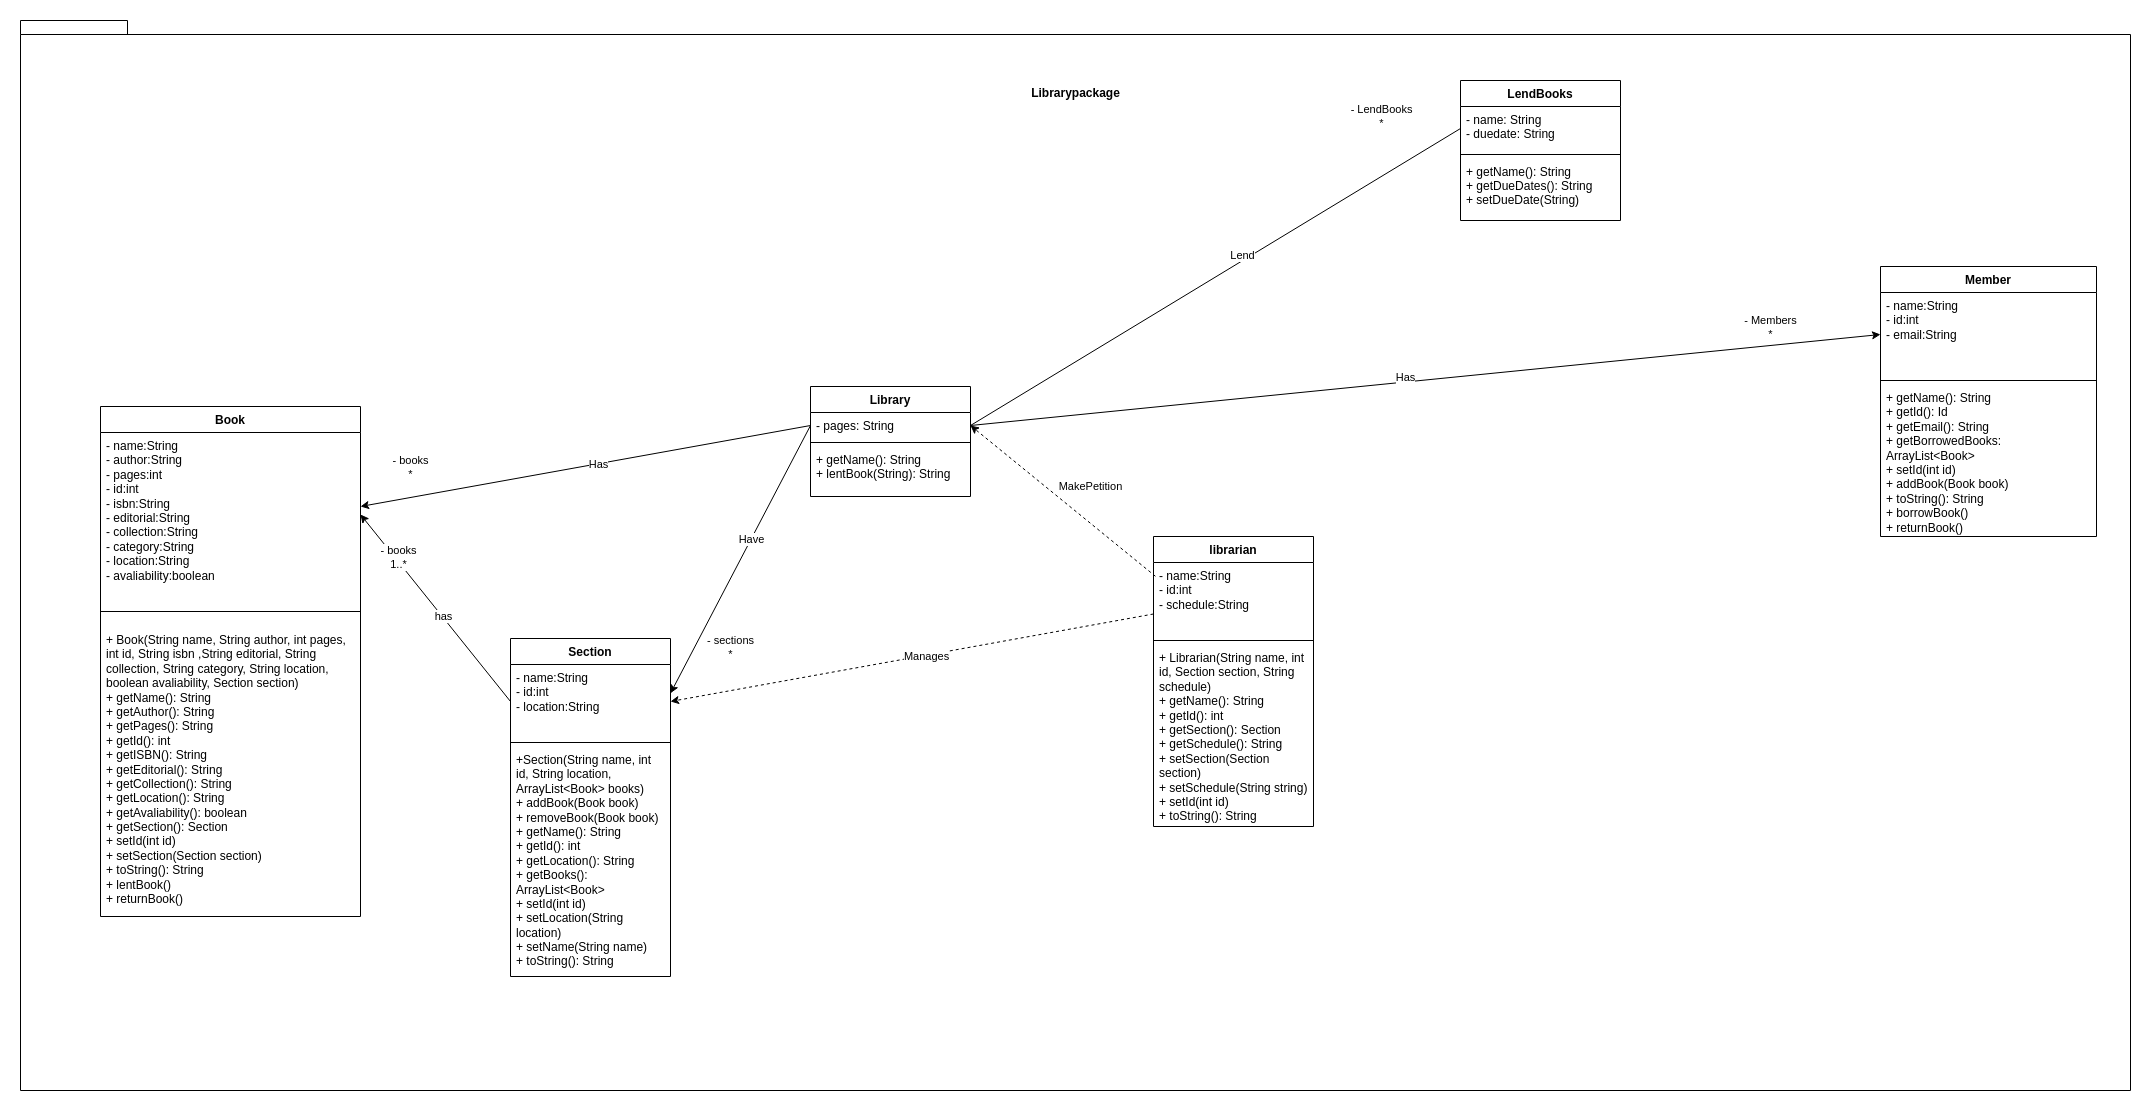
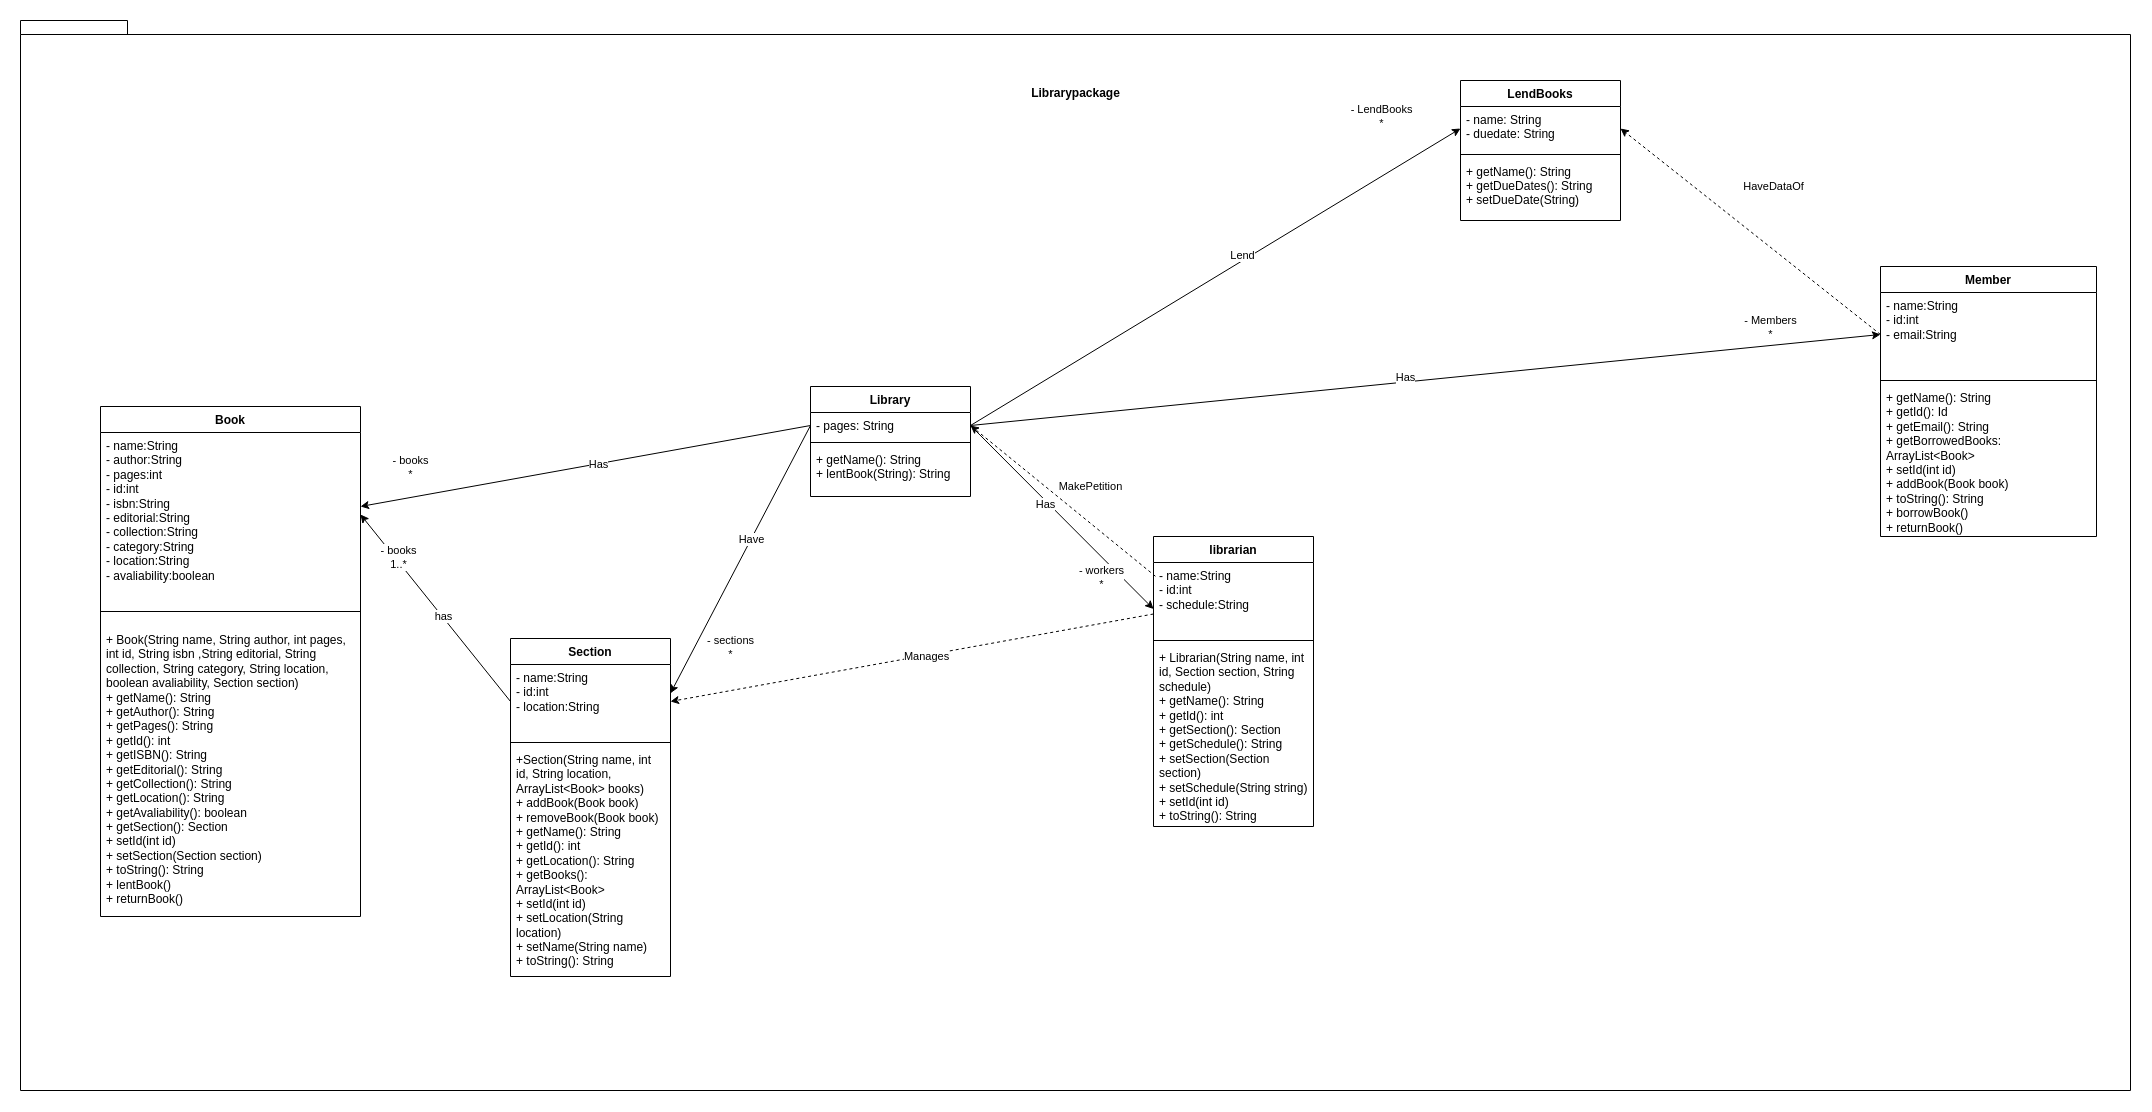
(1455, 132) -> (1453, 133)
none -> (1752, 233)
none -> (1065, 521)
